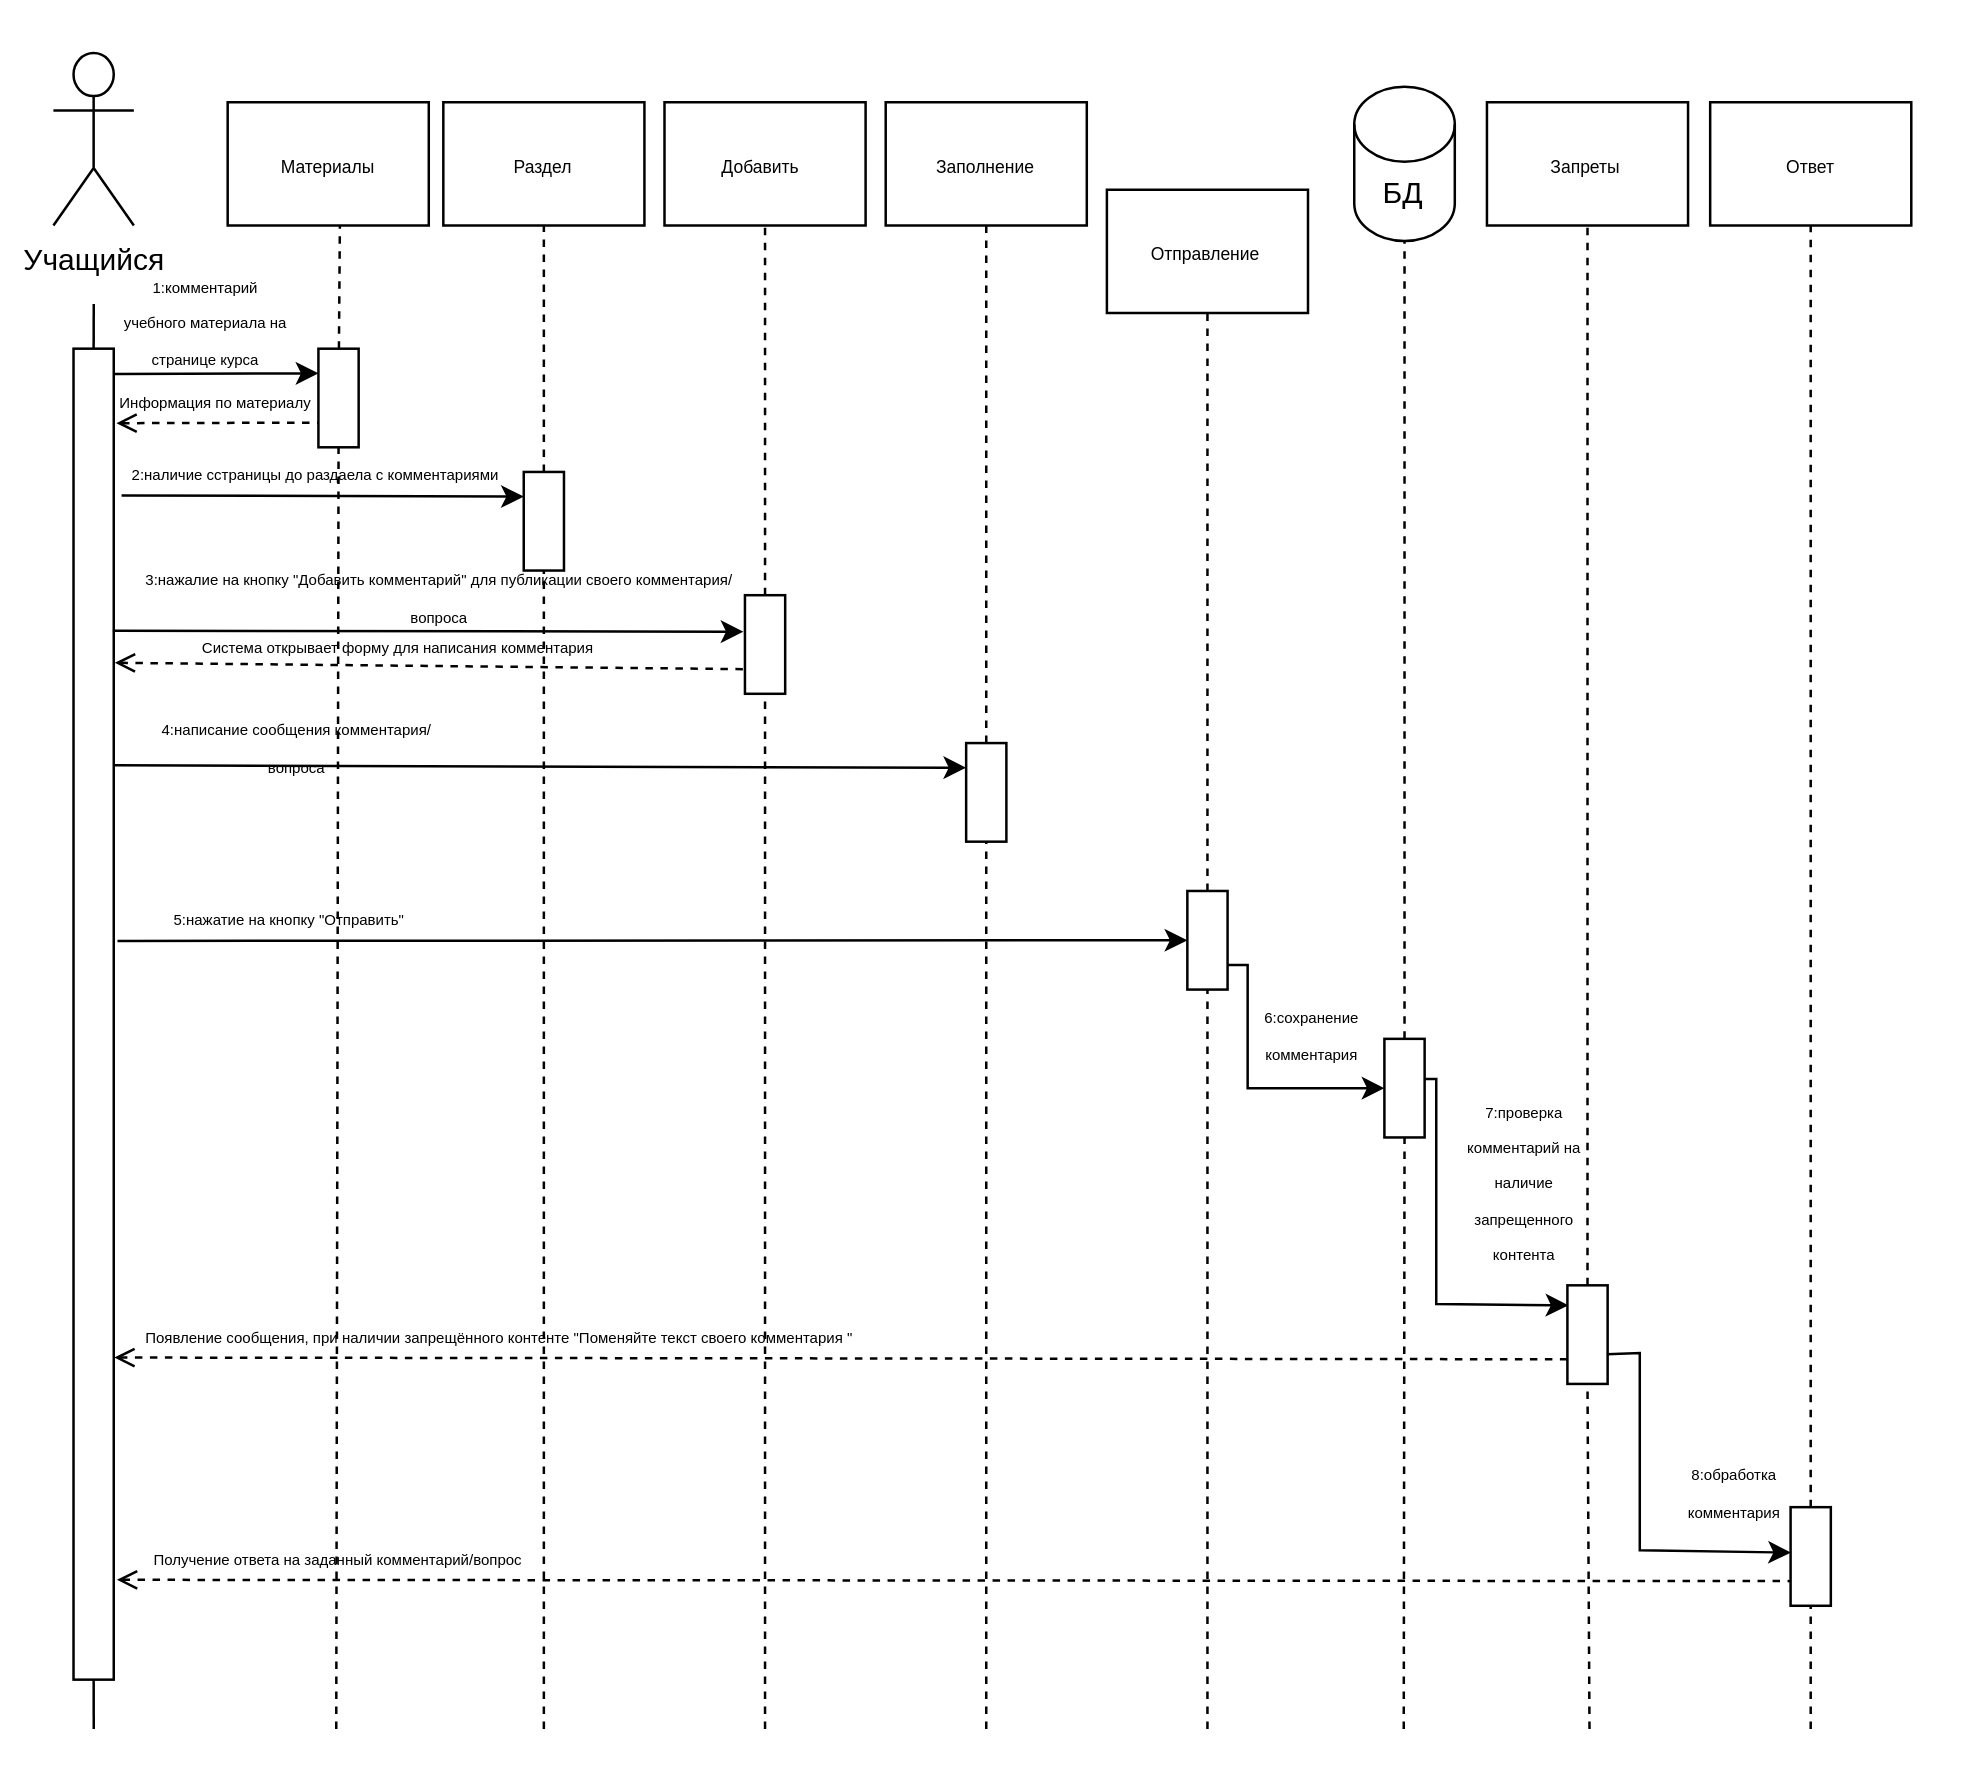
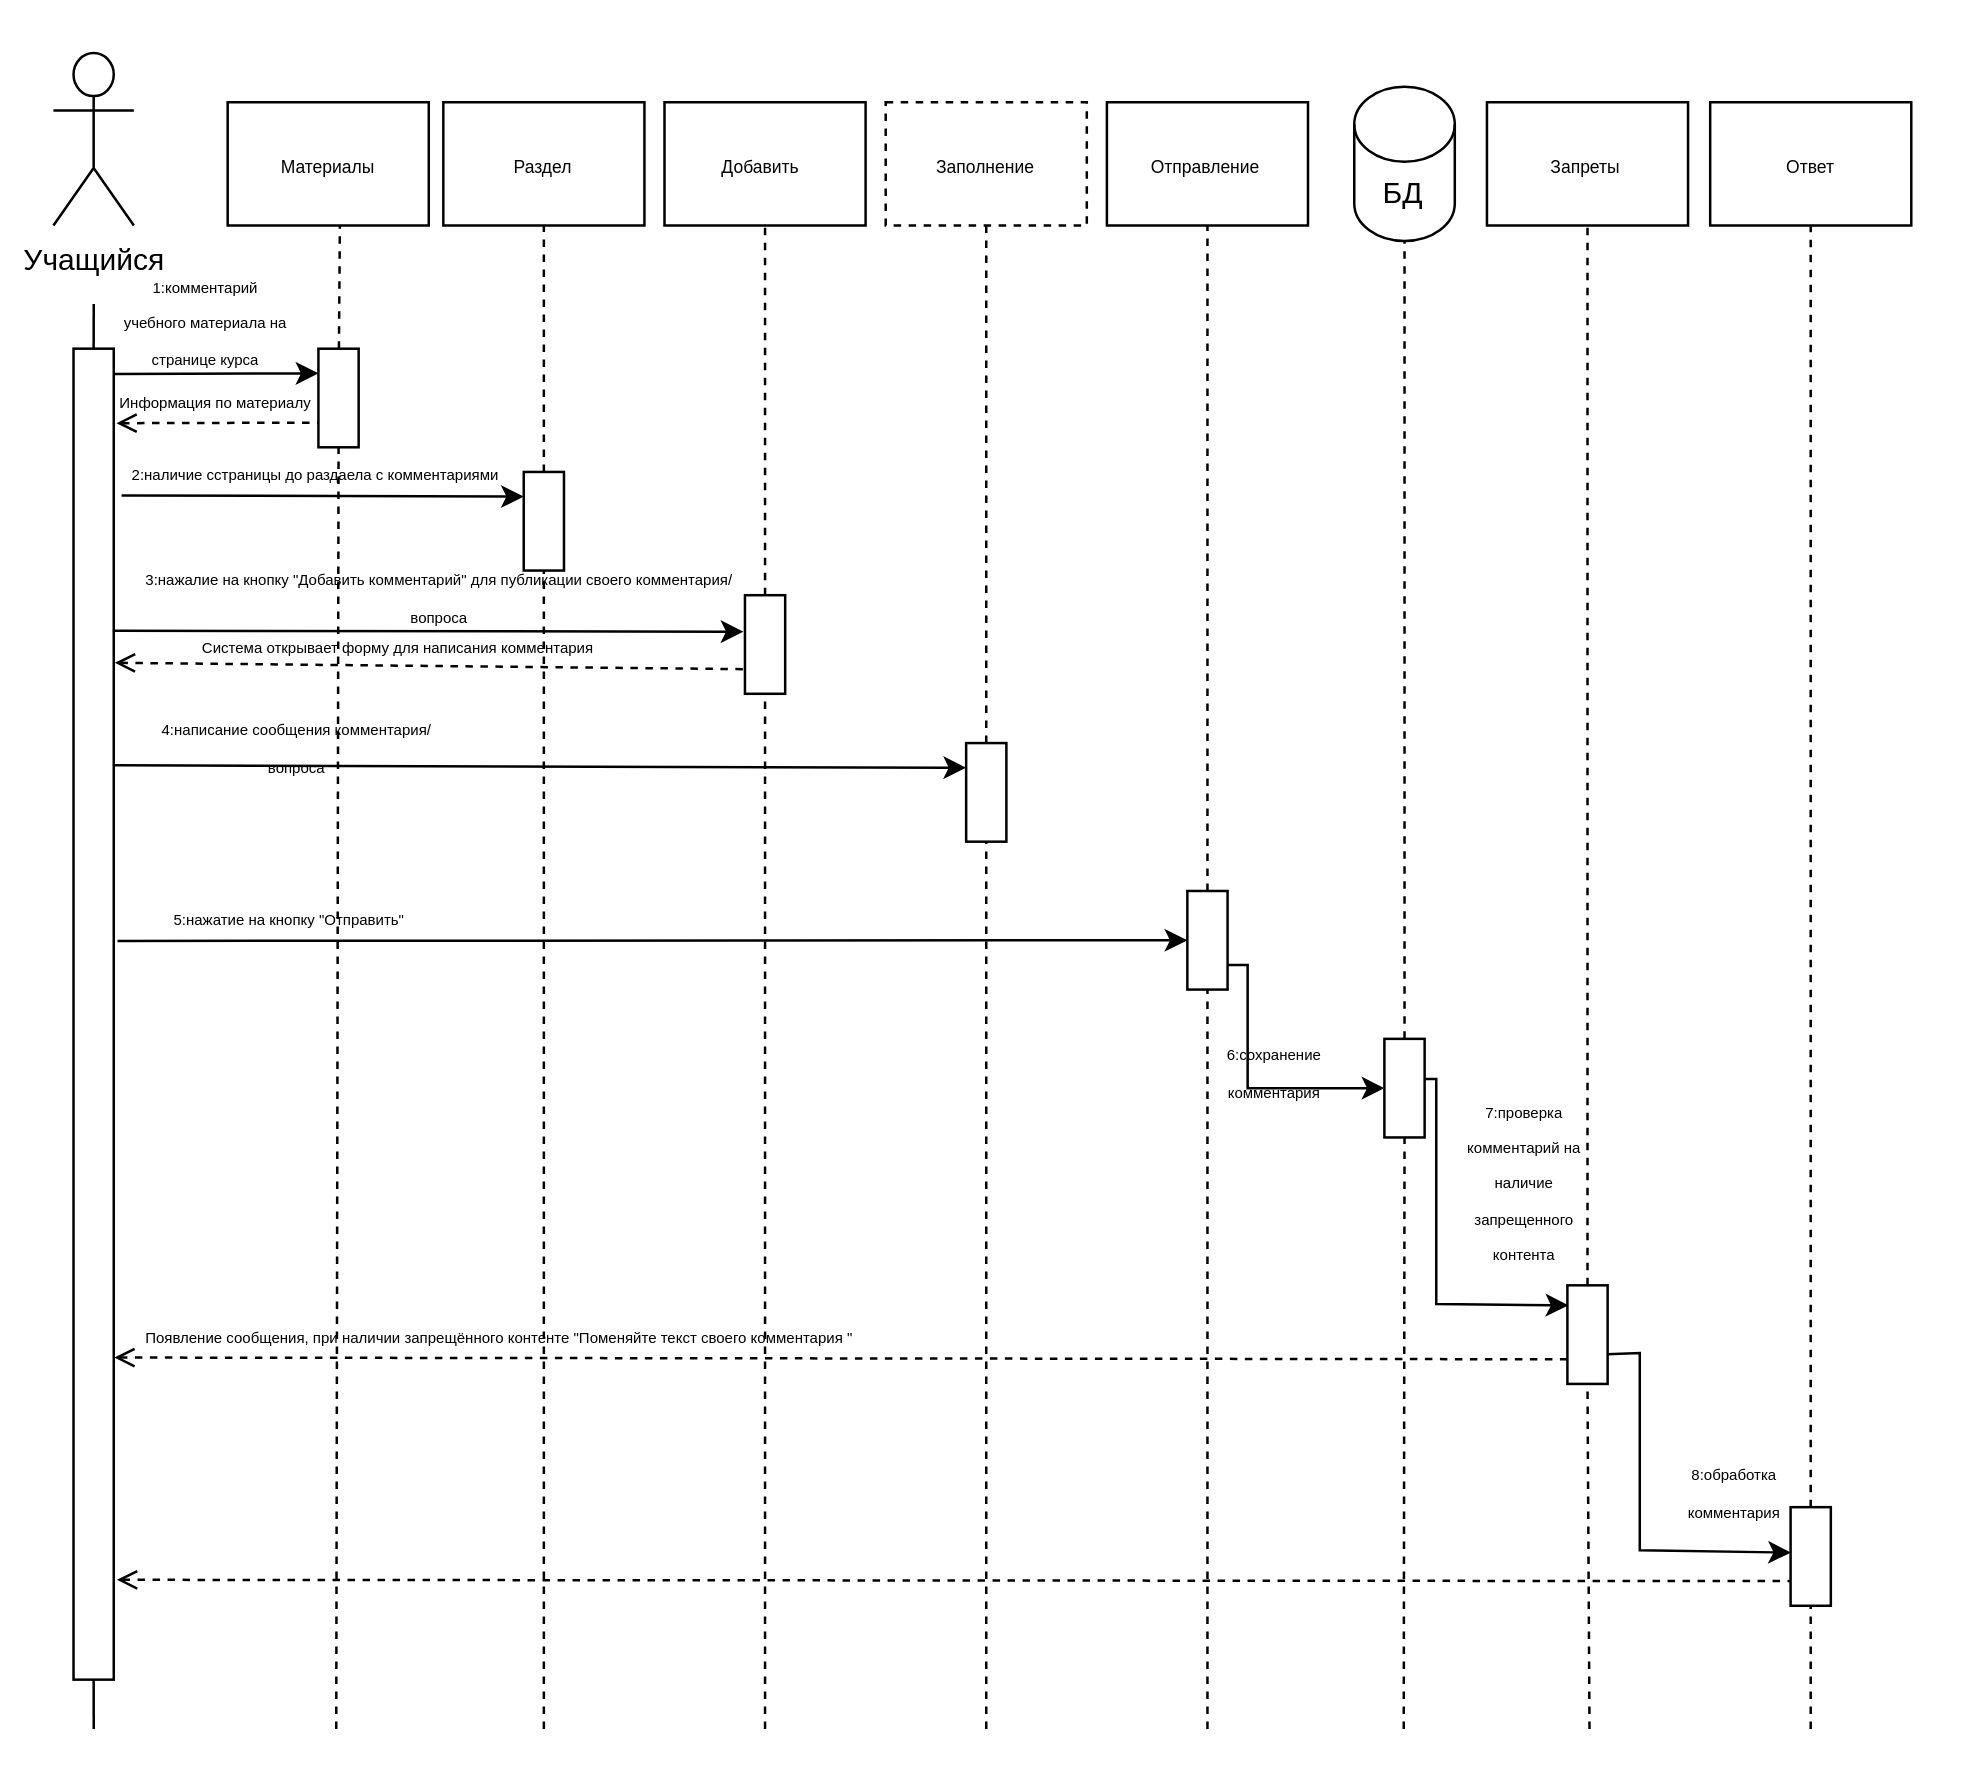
(986, 164) -> (986, 164)
(1207, 251) -> (1207, 164)
(1311, 1032) -> (1274, 1070)
(339, 1556) -> none
